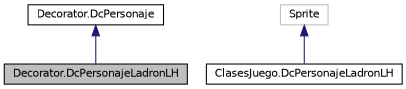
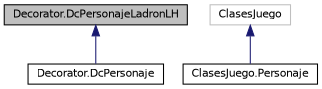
(304, 15) -> (250, 15)
(96, 50) -> (96, 50)
(304, 74) -> (250, 74)
